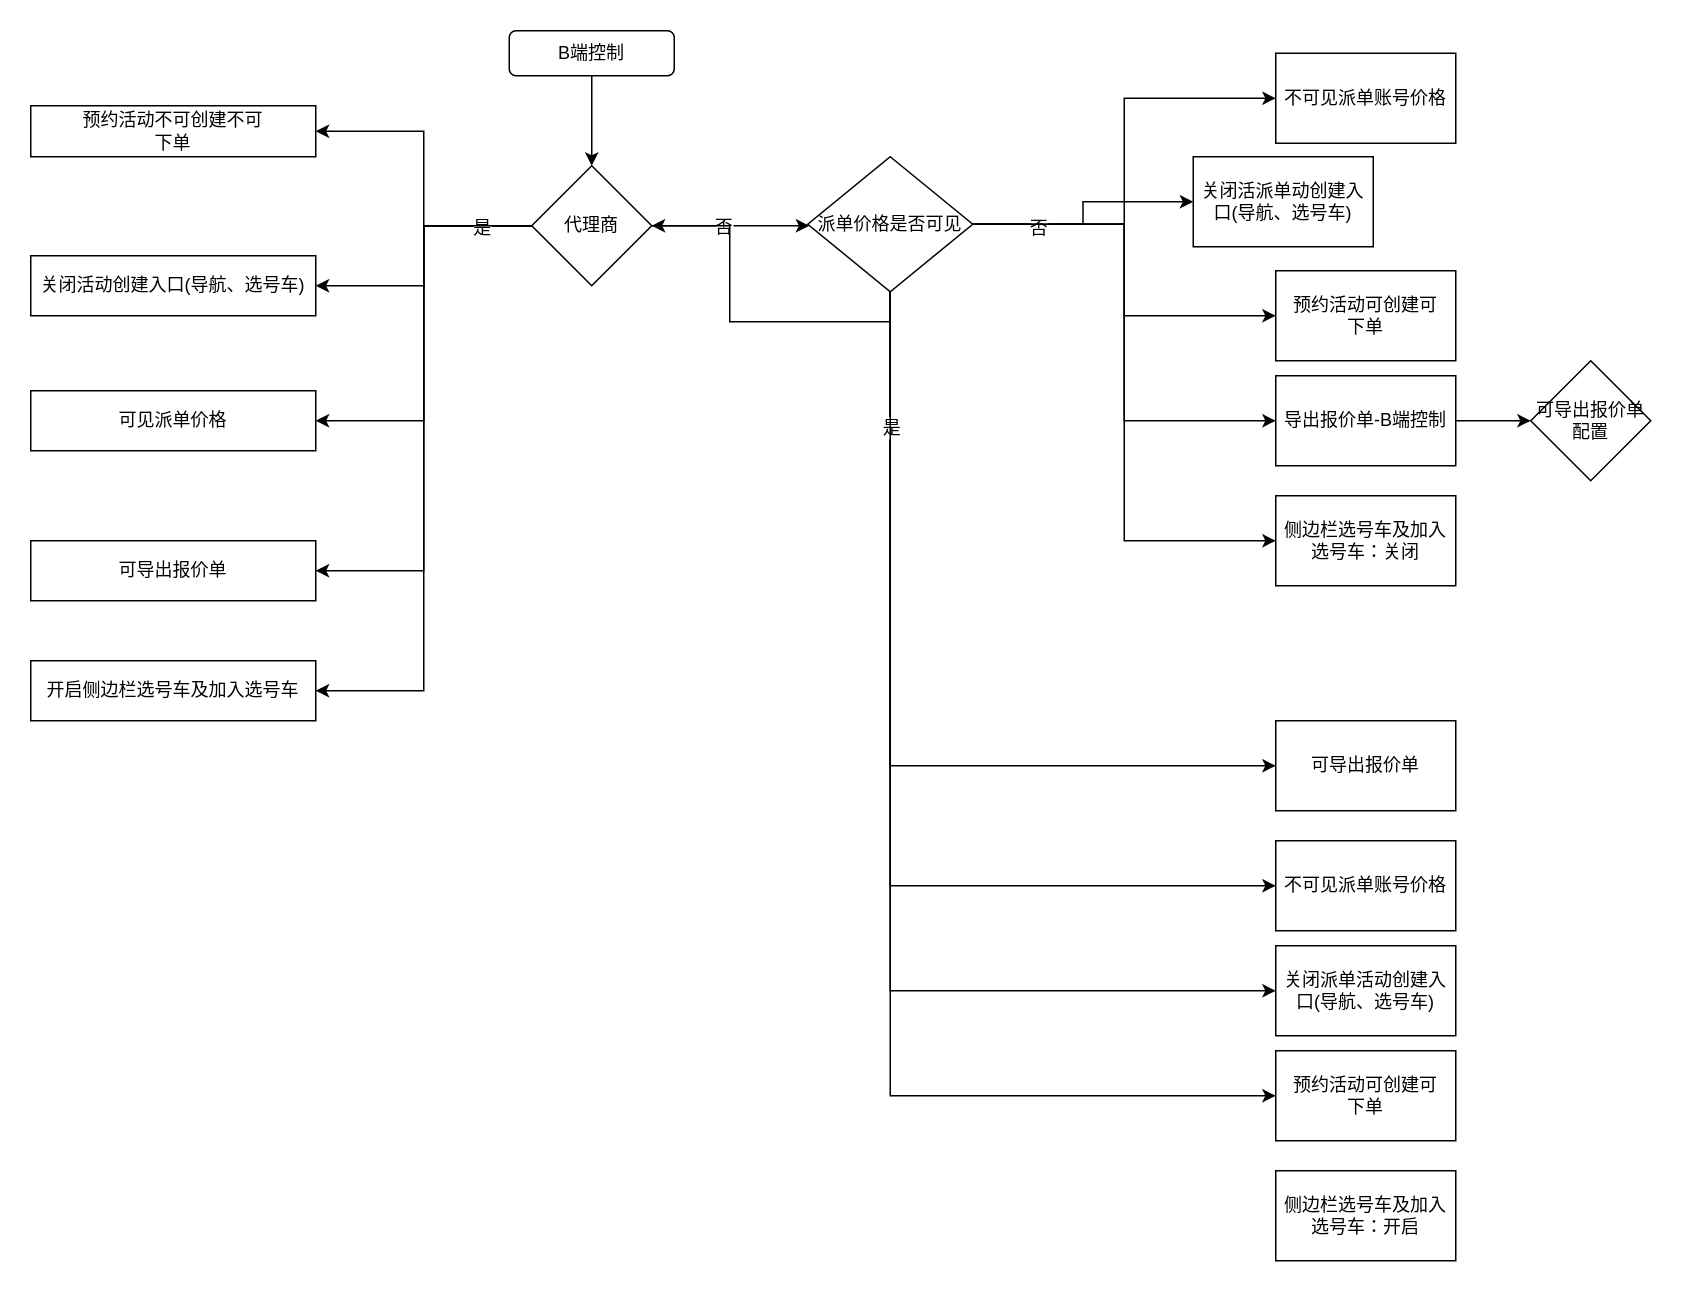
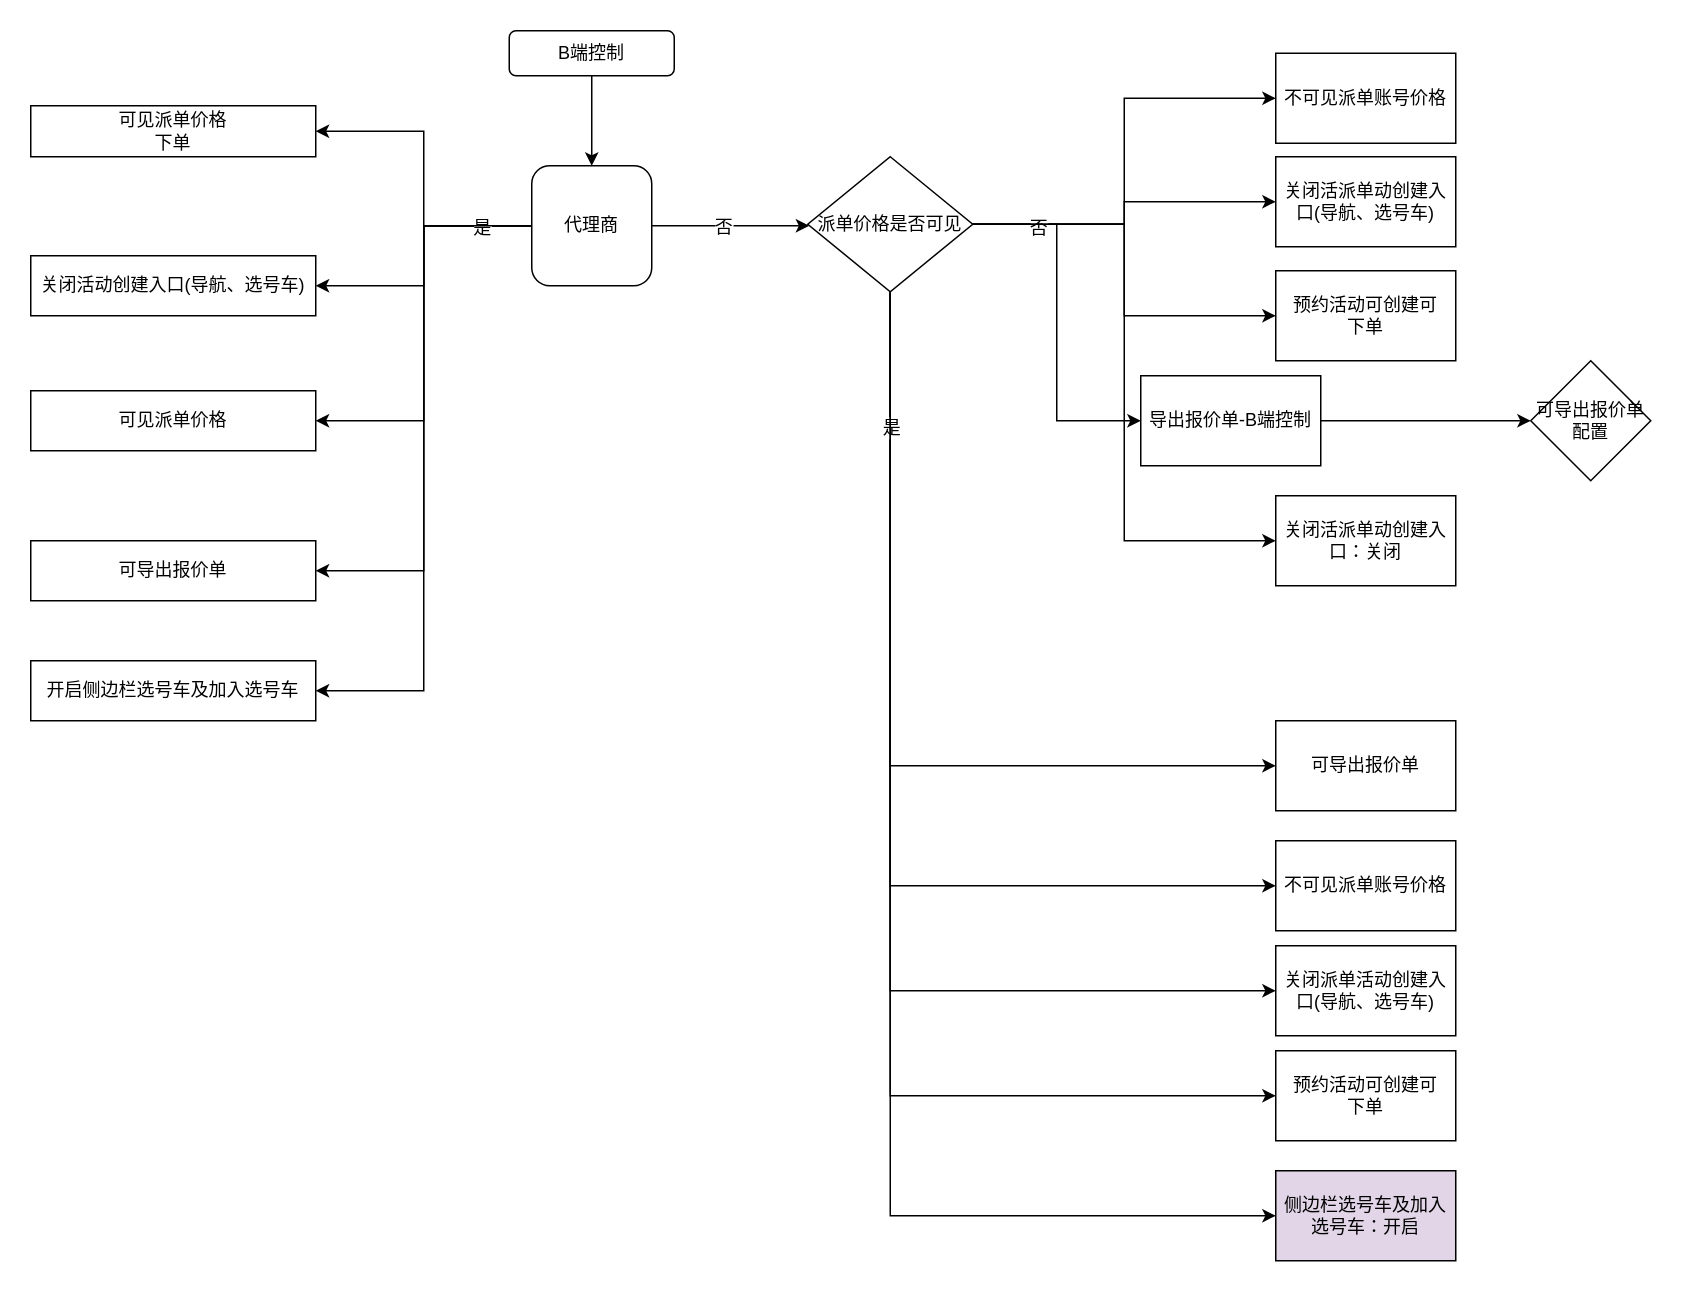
(173, 131) -> (173, 131)
(1283, 202) -> (1366, 202)
(592, 226) -> (592, 226)
(762, 322) -> (1019, 1216)
(1366, 421) -> (1231, 421)
(1366, 541) -> (1366, 541)
(1366, 1216) -> (1366, 1216)
